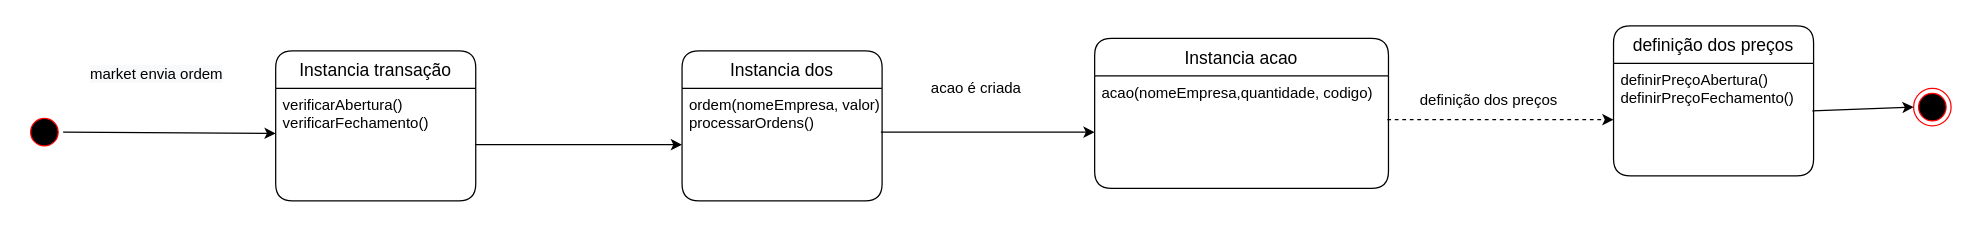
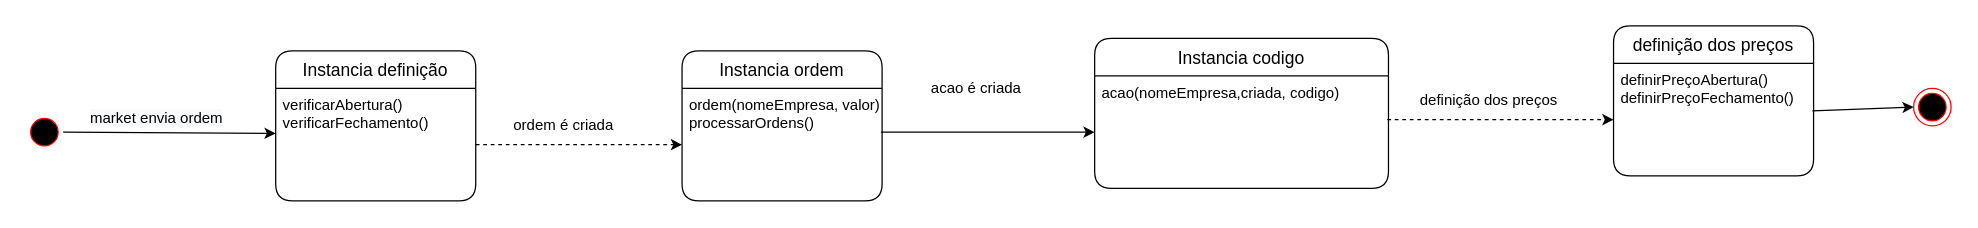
(1241, 58) -> (1241, 58)
(375, 70) -> (375, 70)
(781, 70) -> (781, 70)
(169, 76) -> (169, 119)
(1243, 93) -> (1226, 93)
none -> (563, 126)
(574, 144) -> (574, 144)
